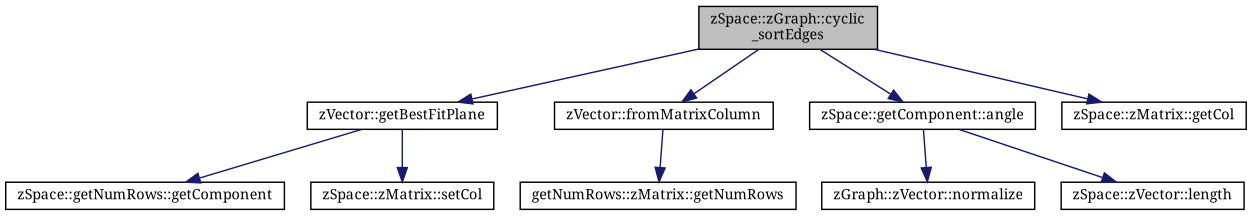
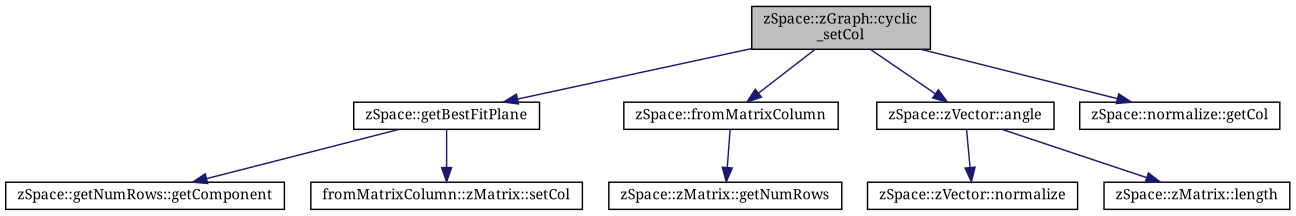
(788, 28) -> (841, 28)
(402, 116) -> (447, 116)
(664, 116) -> (731, 116)
(923, 116) -> (965, 116)
(1154, 116) -> (1180, 116)
(402, 196) -> (447, 196)
(658, 196) -> (725, 196)
(928, 196) -> (973, 196)
(1153, 196) -> (1197, 196)
